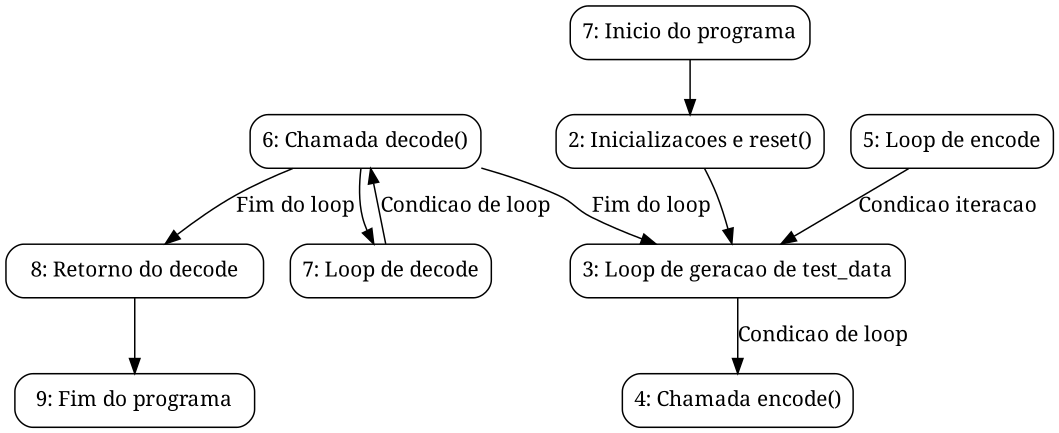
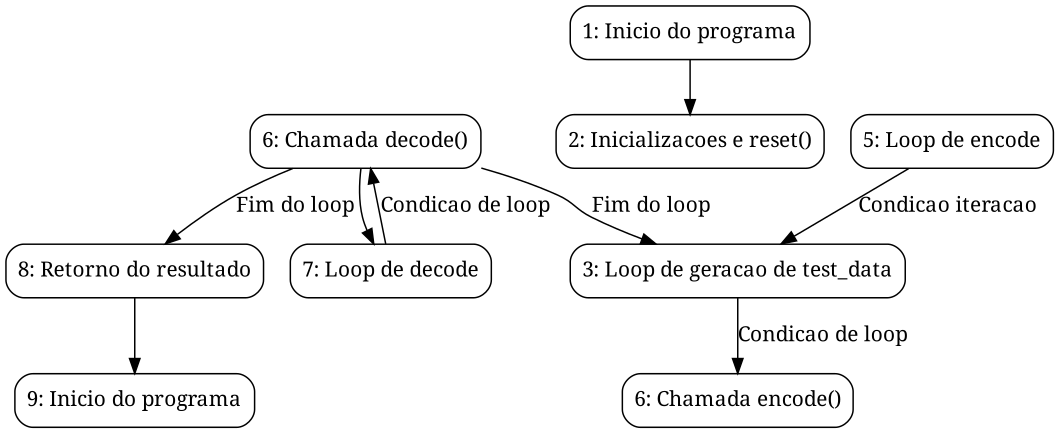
(690, 33) -> (690, 33)
(718, 198) -> none
(135, 271) -> (135, 271)
(135, 401) -> (135, 401)
(738, 401) -> (738, 401)
